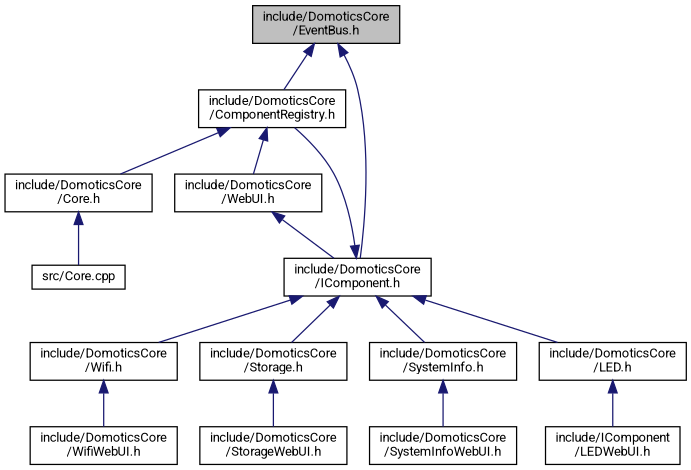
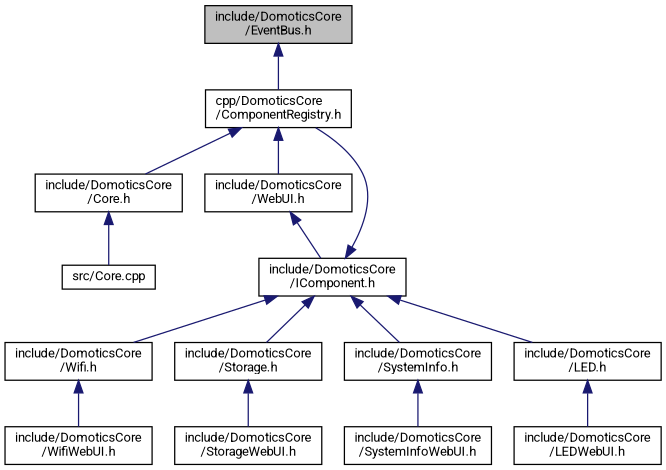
(272, 109) -> (278, 109)
(366, 155) -> none
(613, 446) -> (588, 446)
